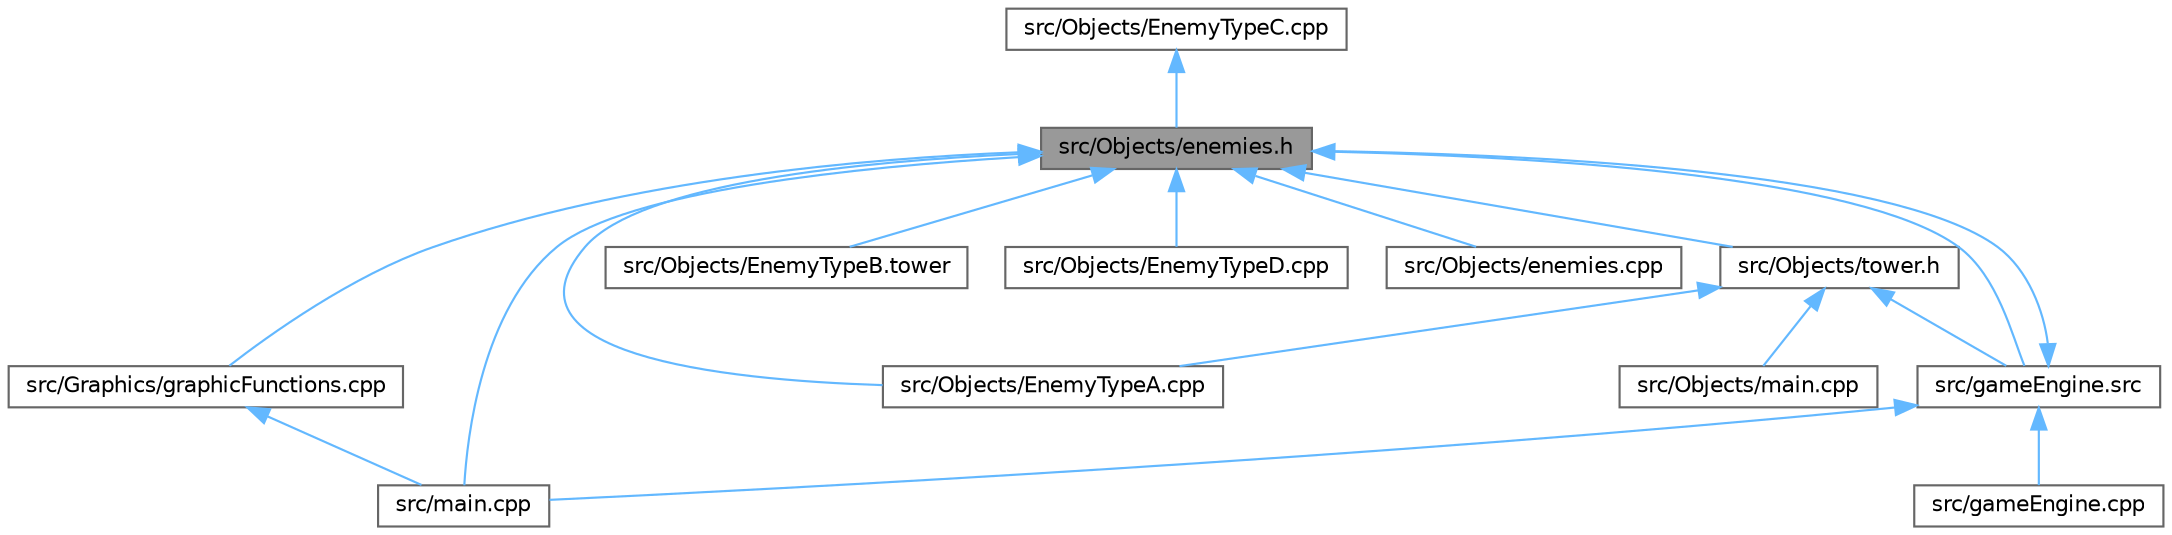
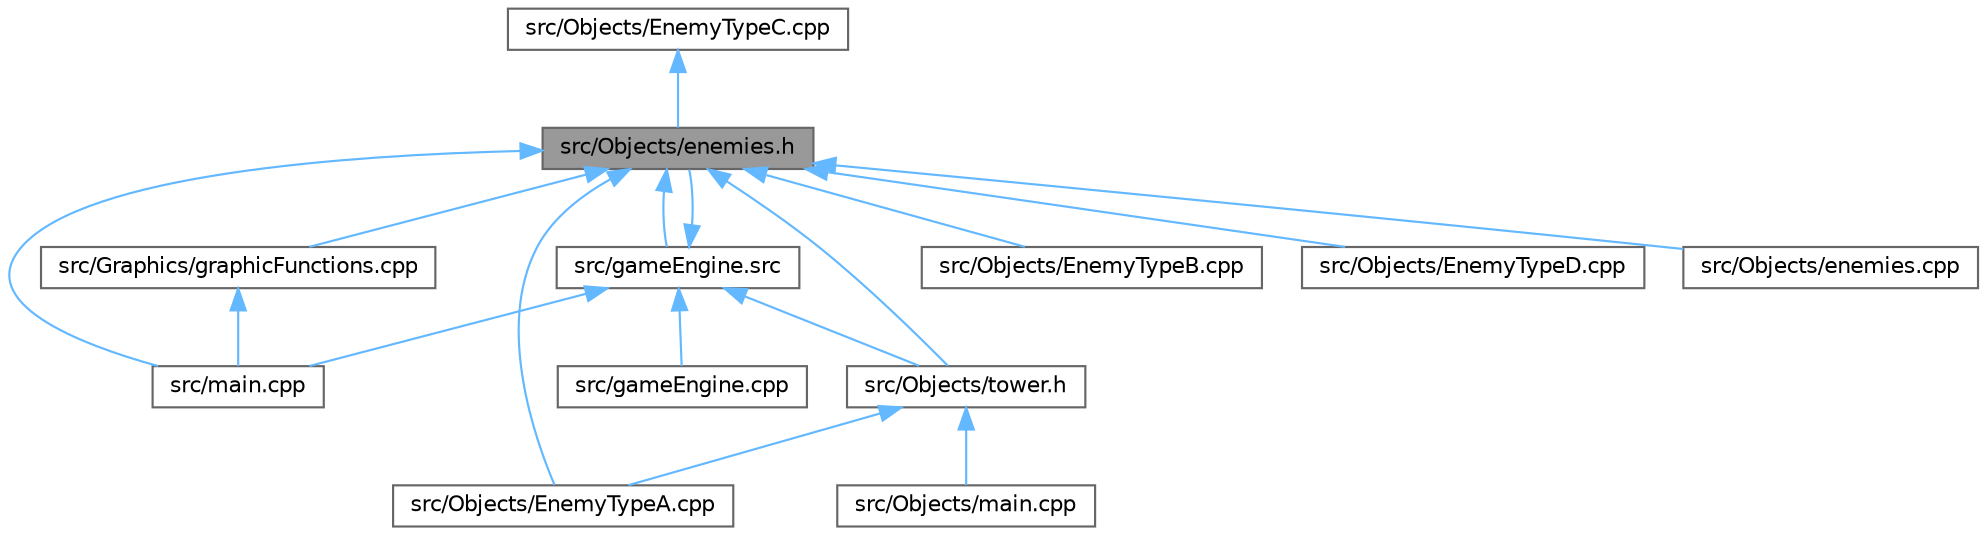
(786, 268) -> (1092, 268)
(1948, 332) -> (832, 331)
